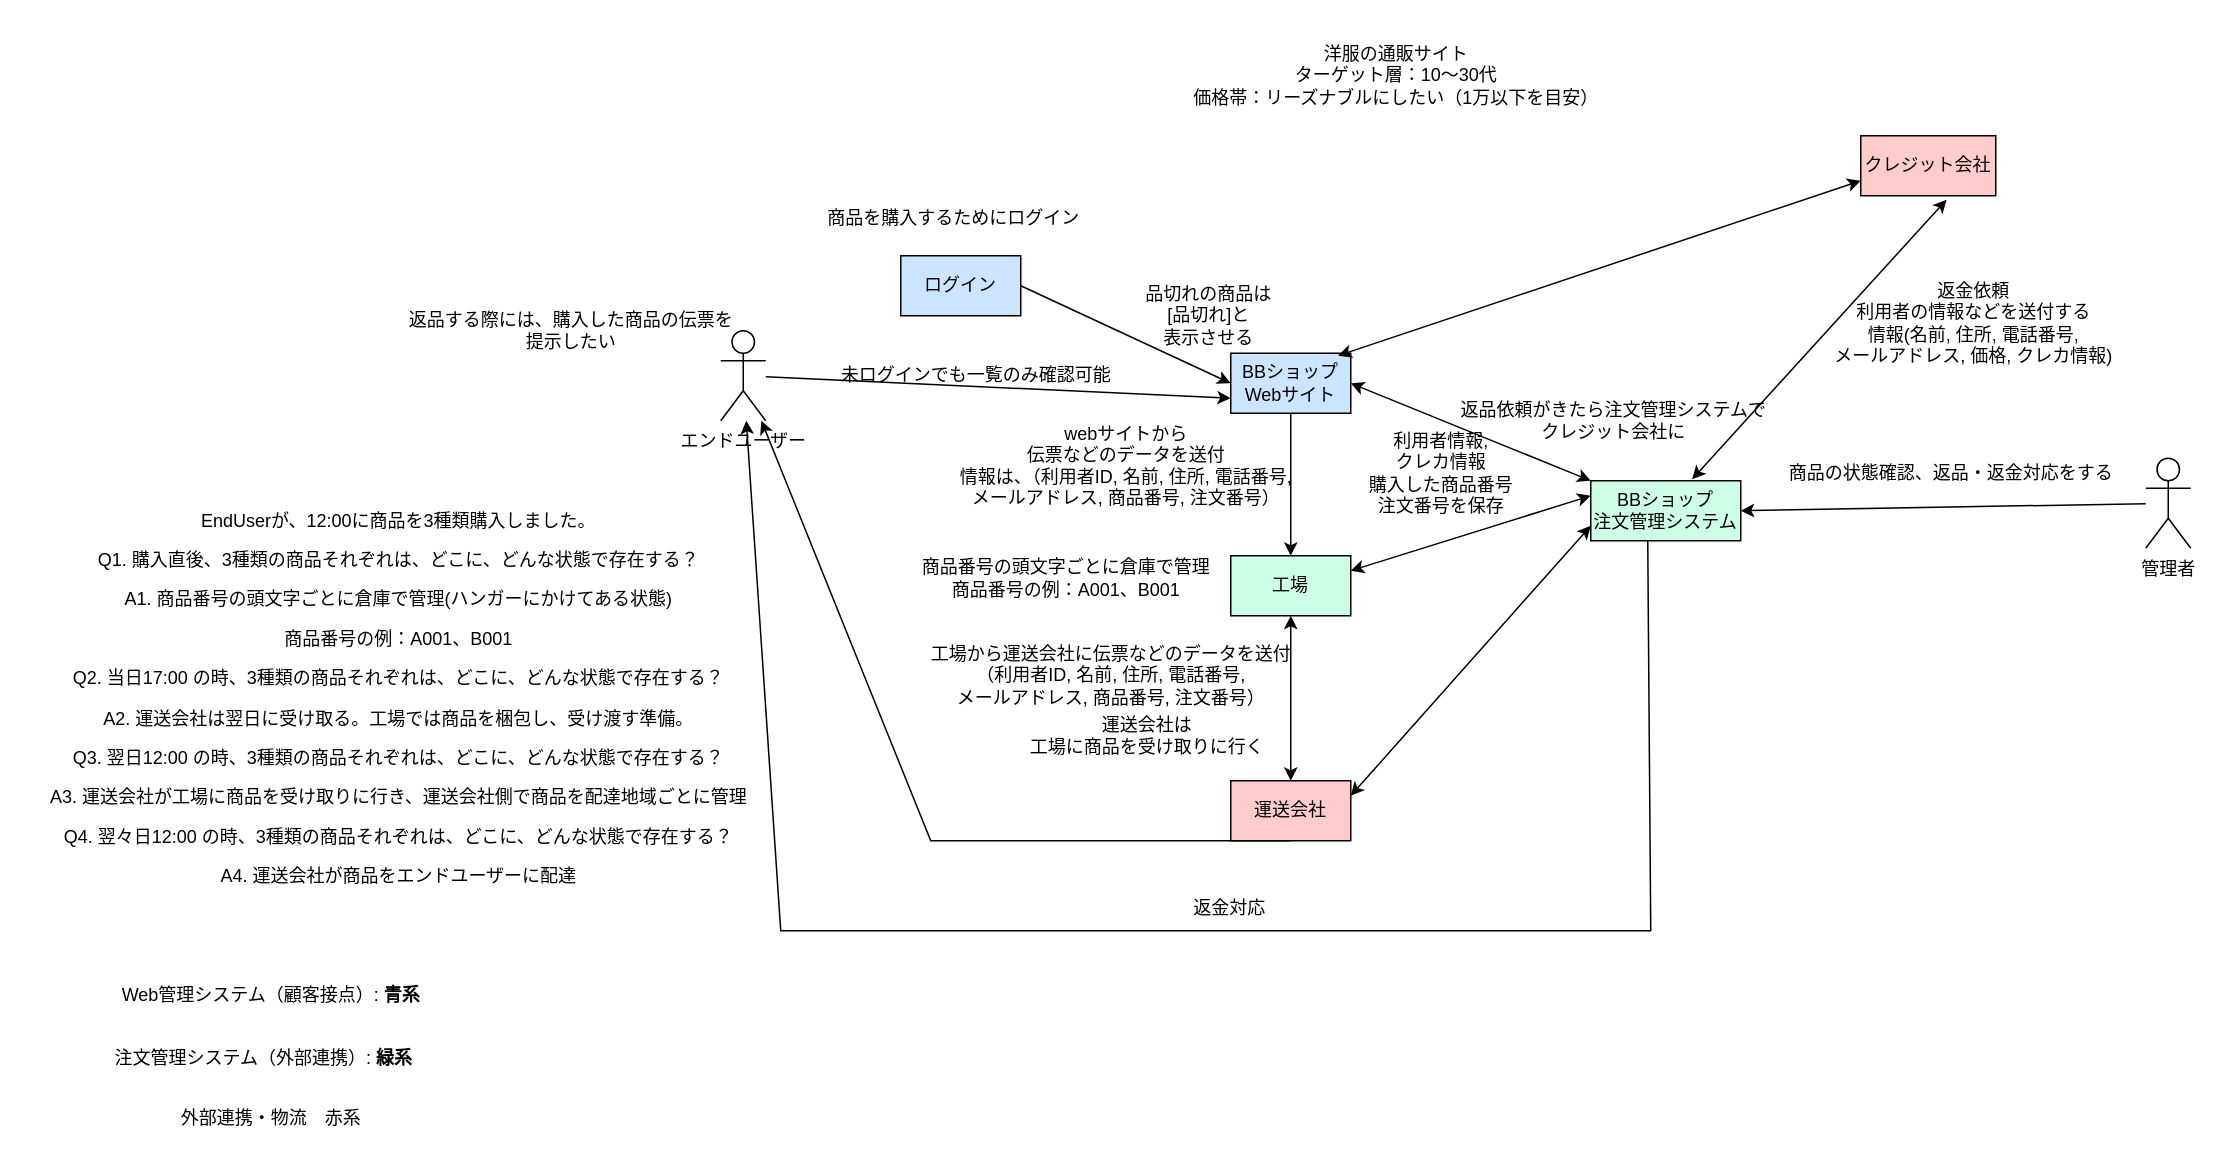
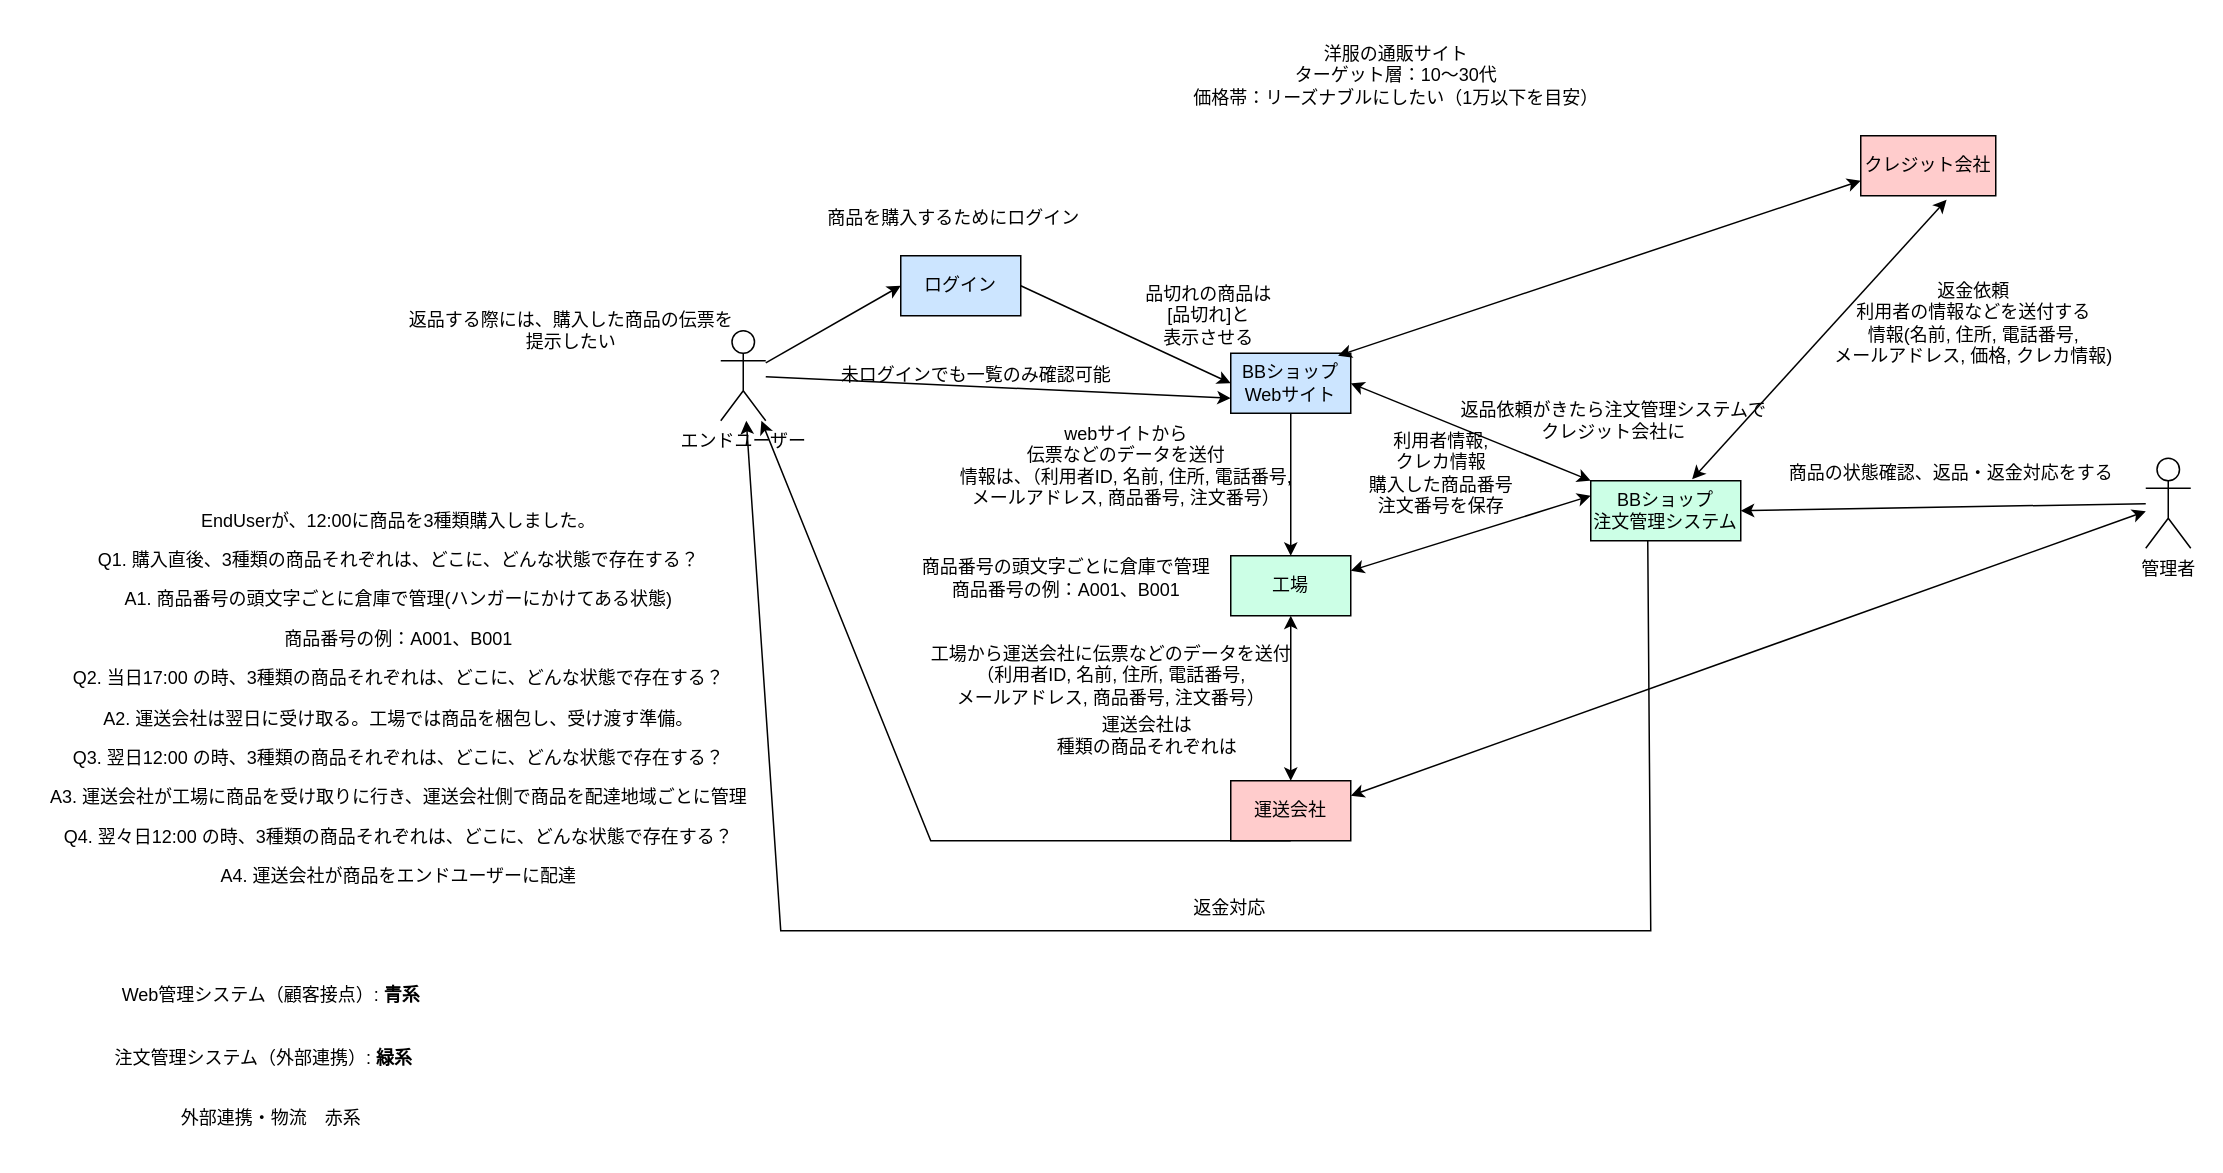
none -> (830, 326)
(1471, 661) -> (1748, 654)
(1148, 736) -> (1148, 736)
